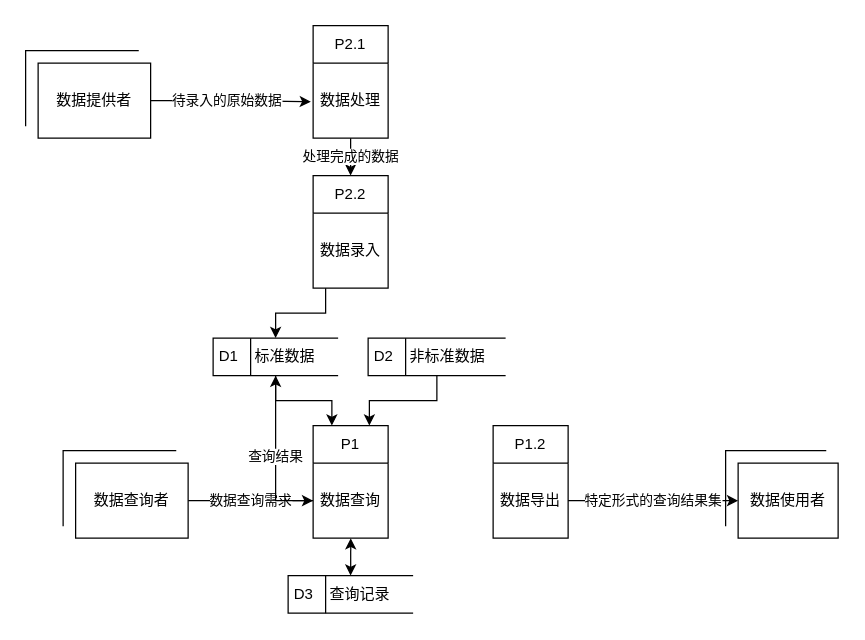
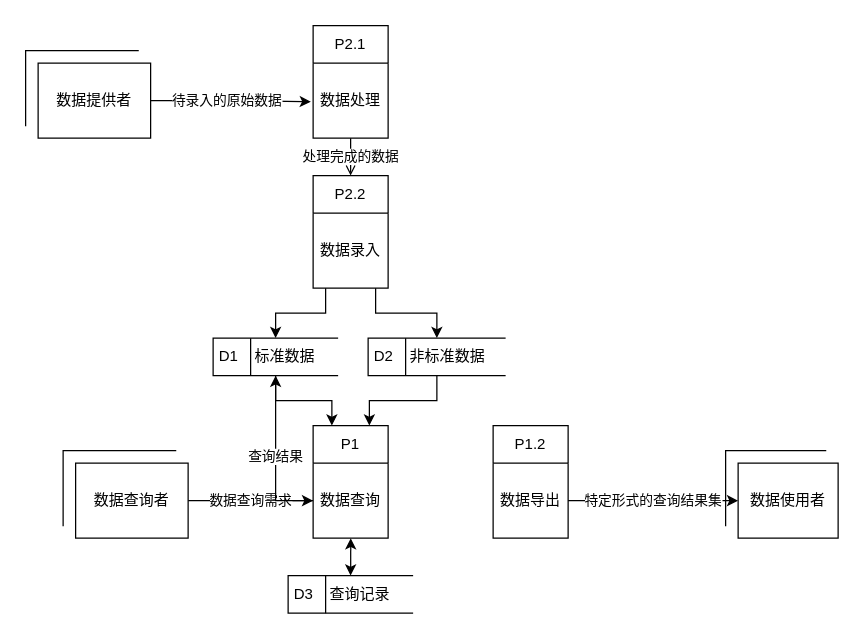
(351, 165) -> (351, 167)
none -> (404, 313)
